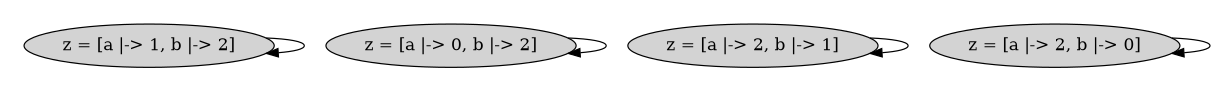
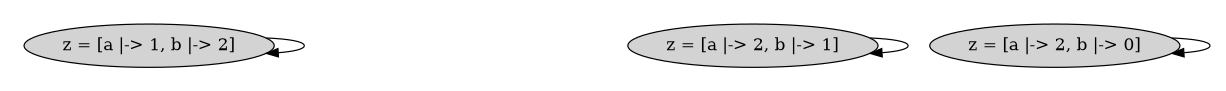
(451, 46) -> none
